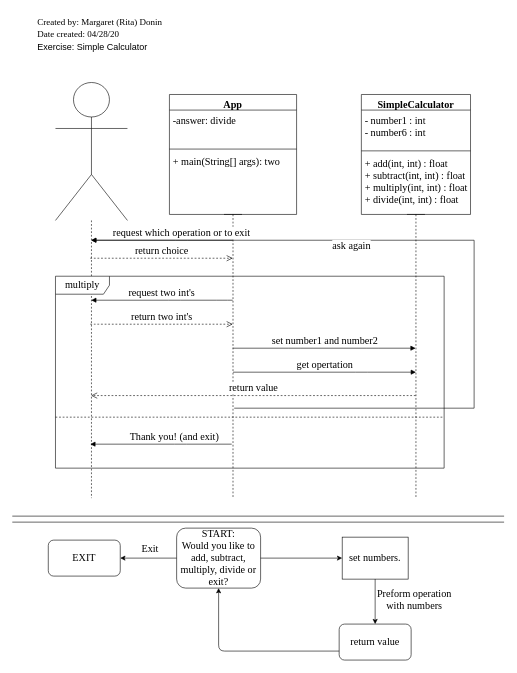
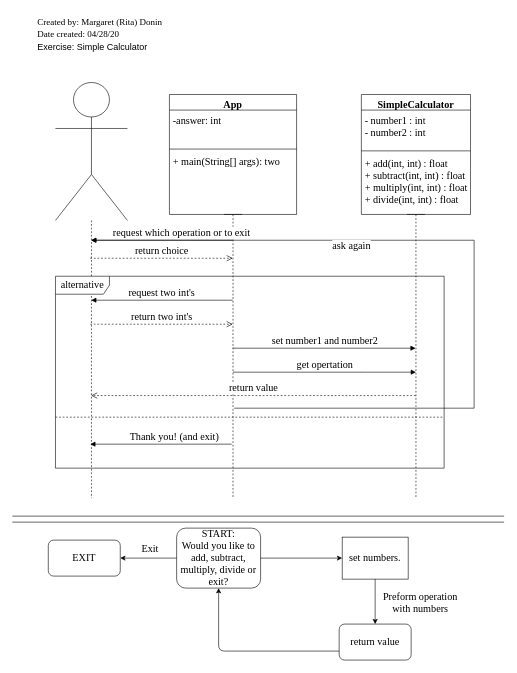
(210, 120) -> (203, 120)
(401, 120) -> (401, 120)
(83, 285) -> (83, 285)
(414, 600) -> (420, 603)
